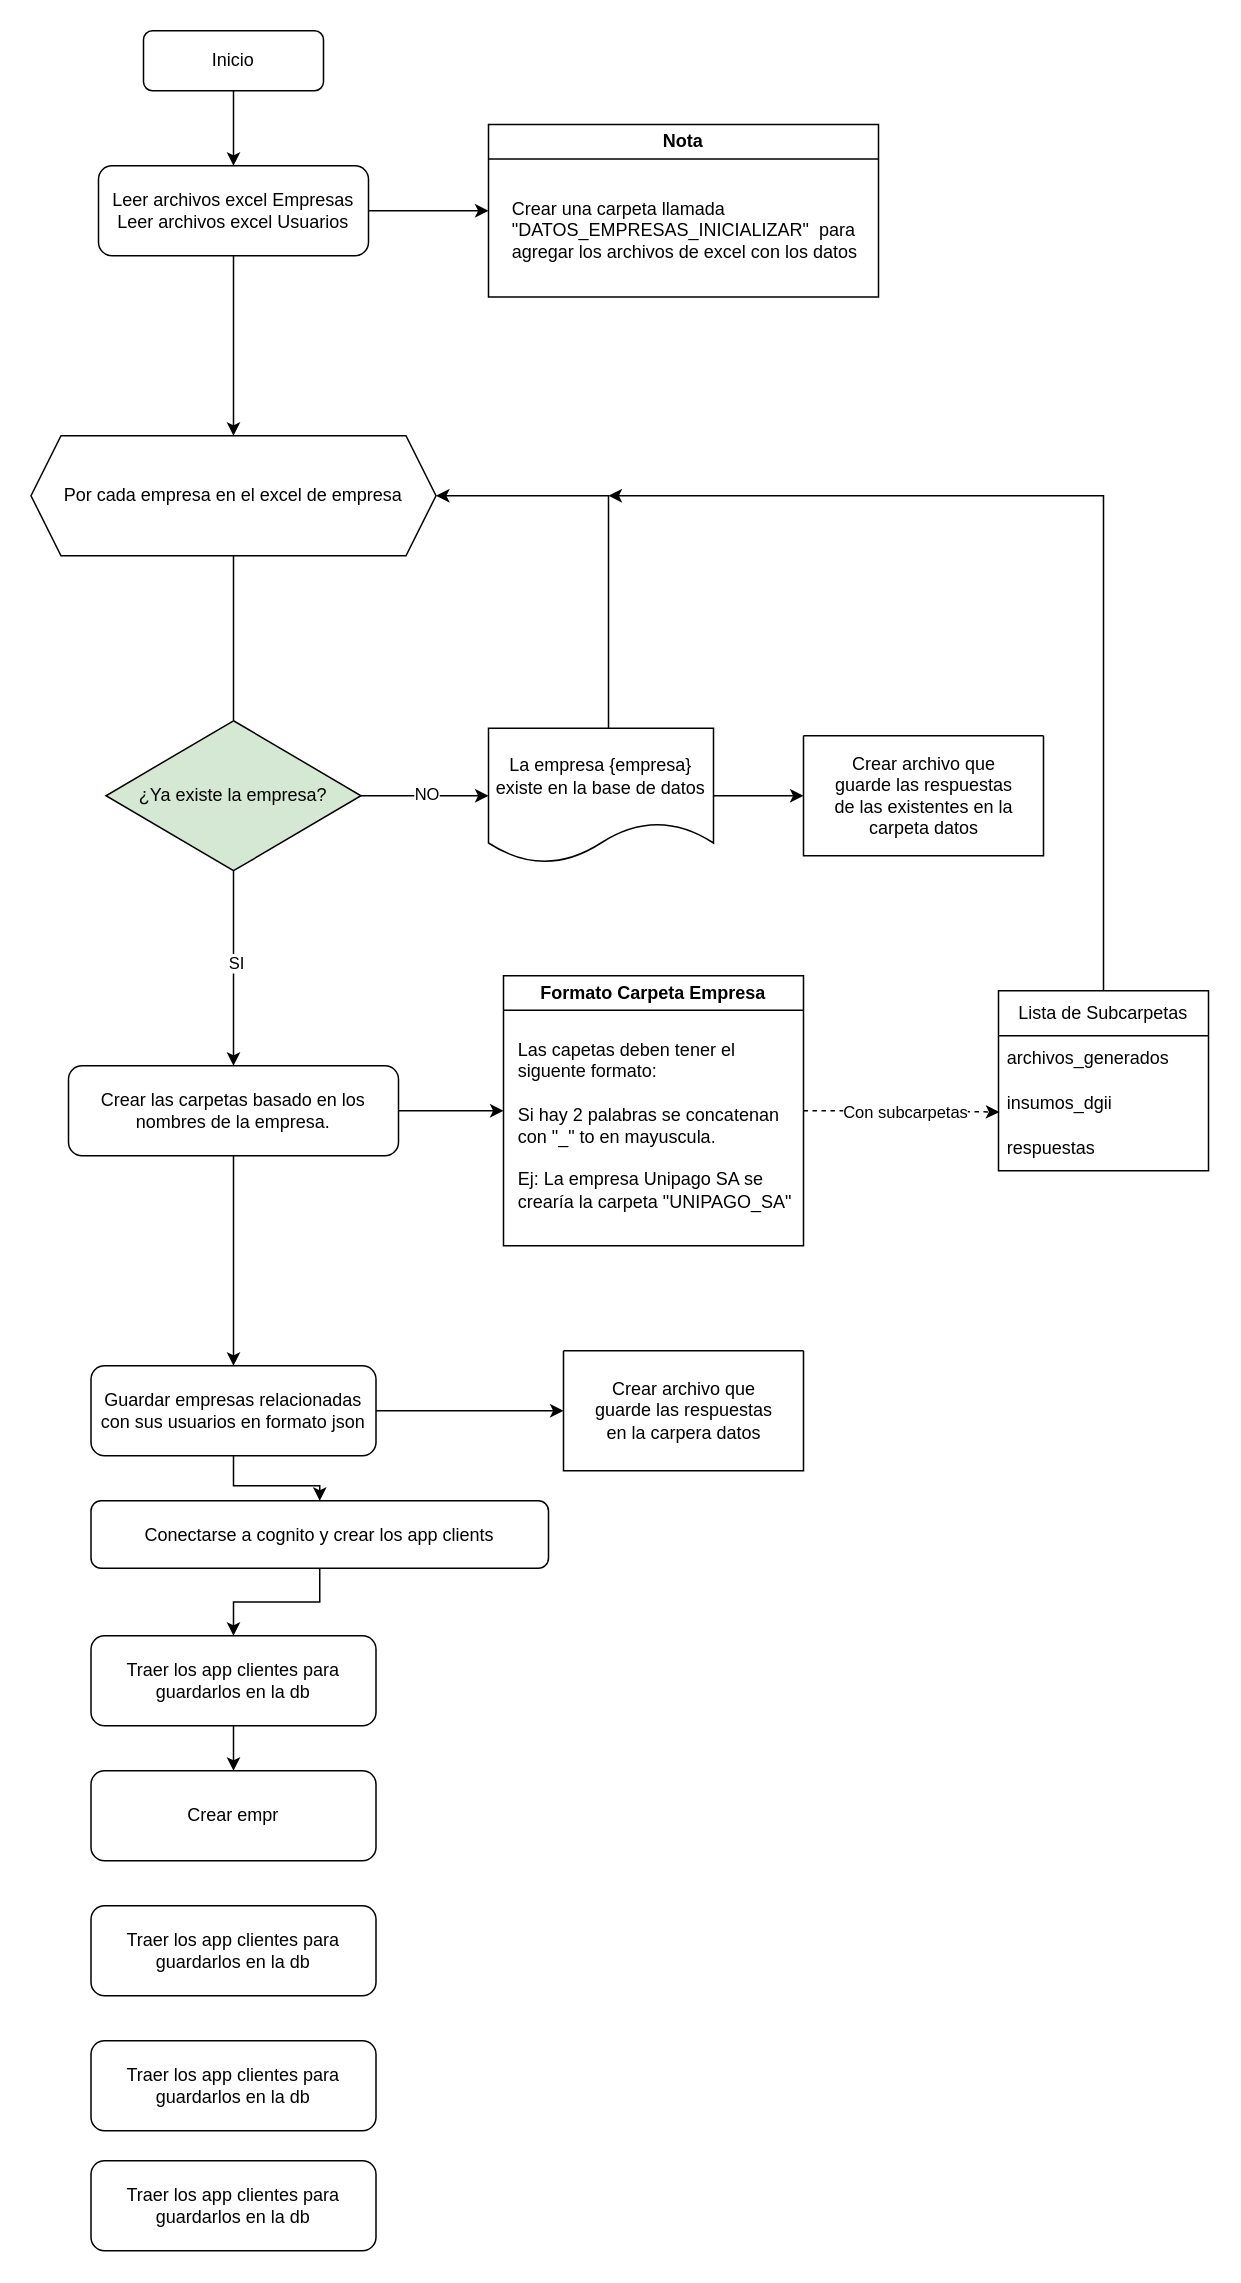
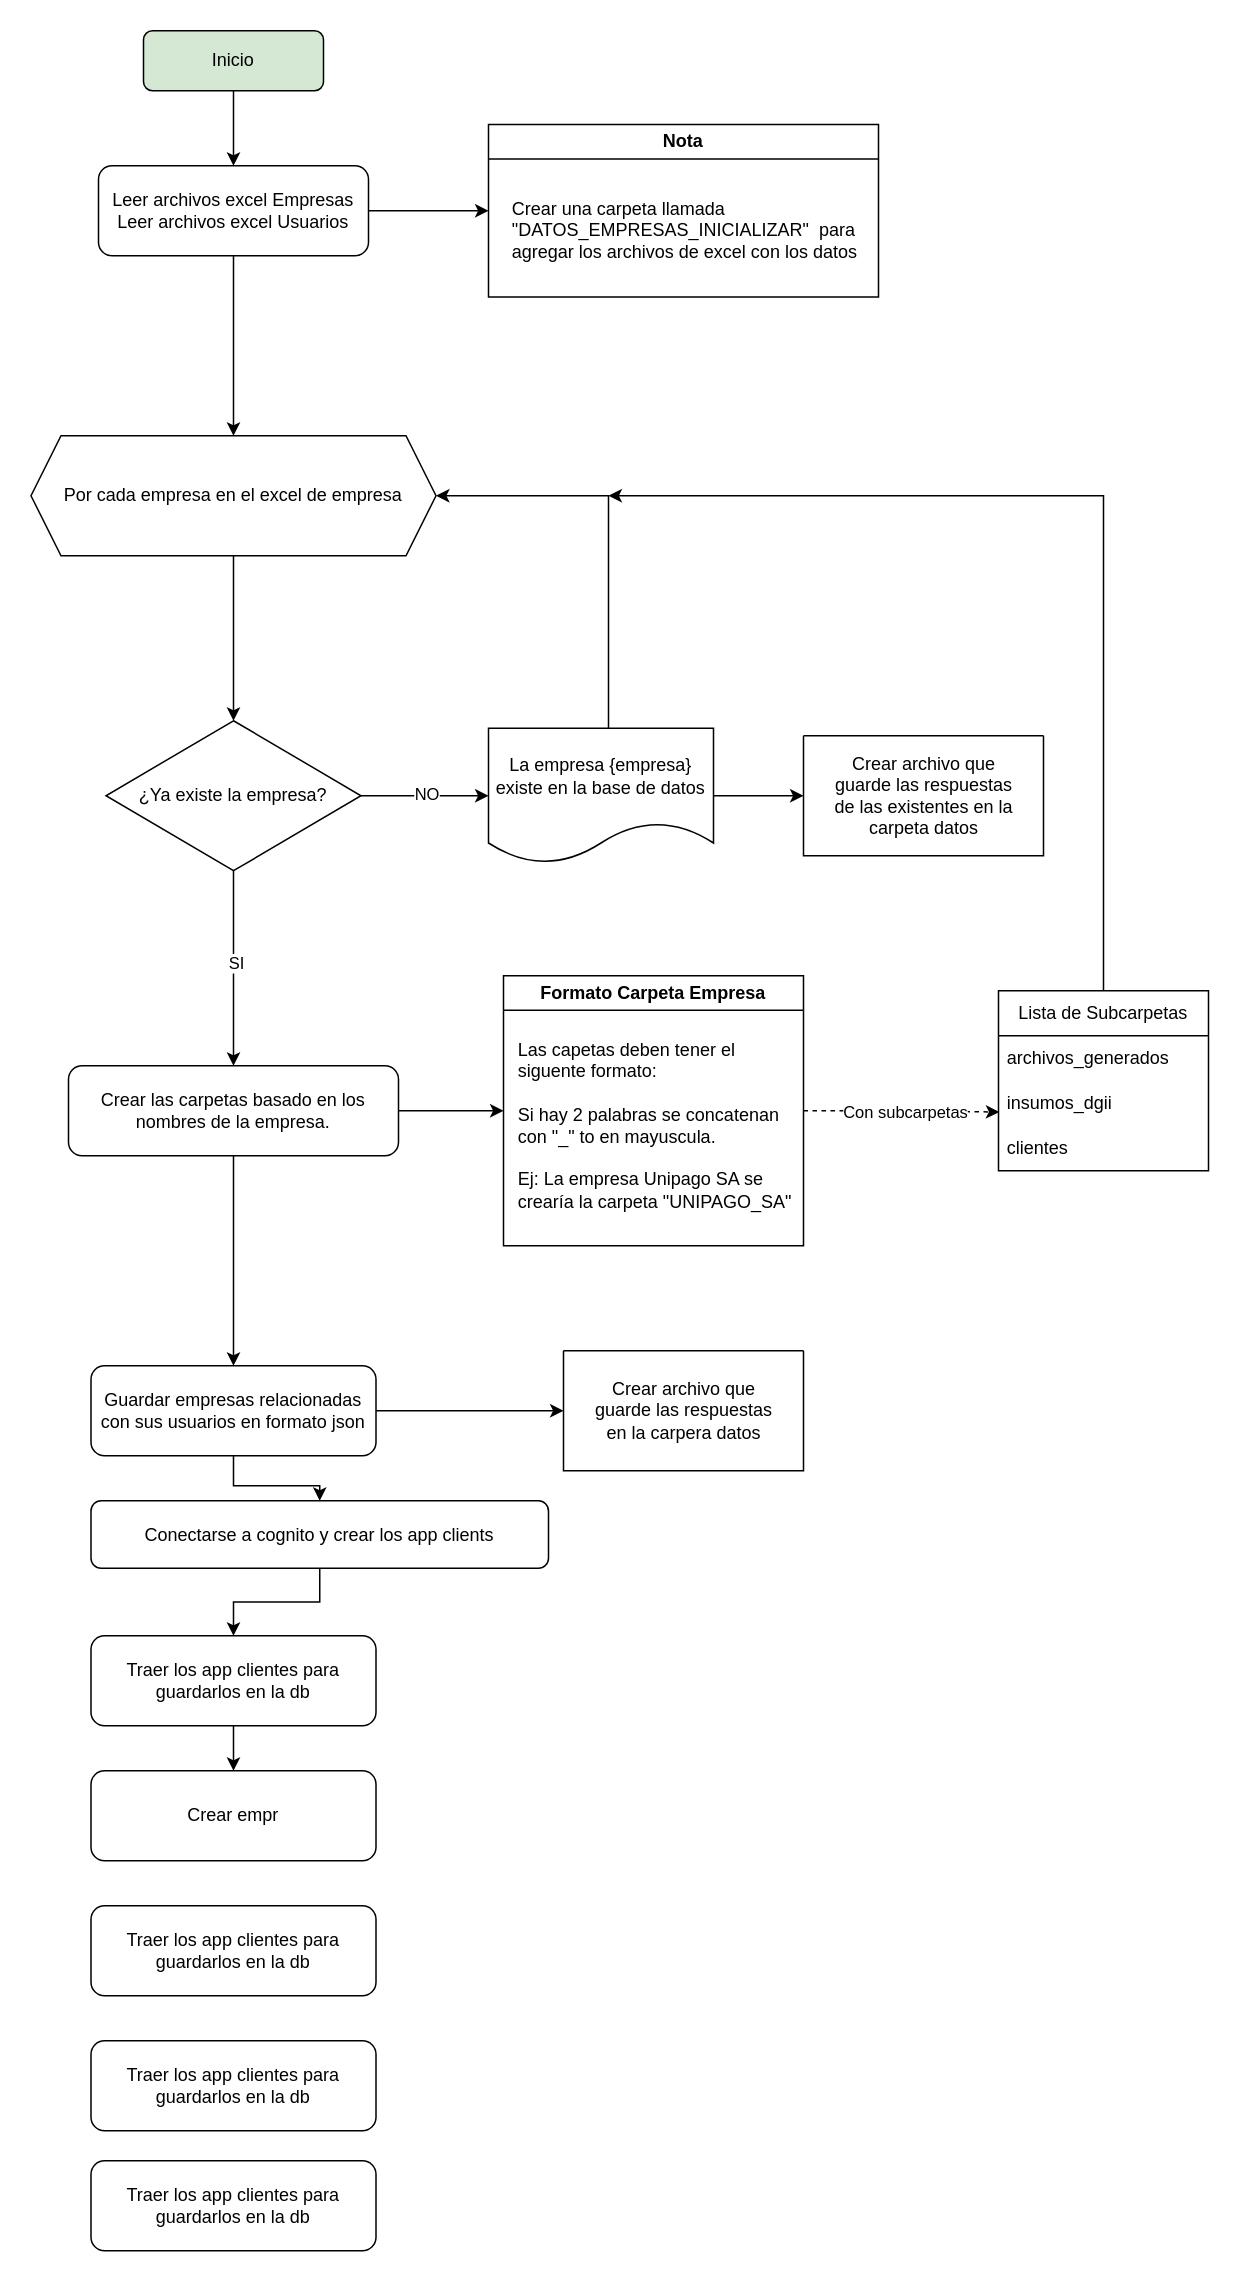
(233, 61) -> (233, 61)
(233, 713) -> (233, 709)
(233, 796) -> (233, 796)
(1058, 1148) -> (1043, 1148)
